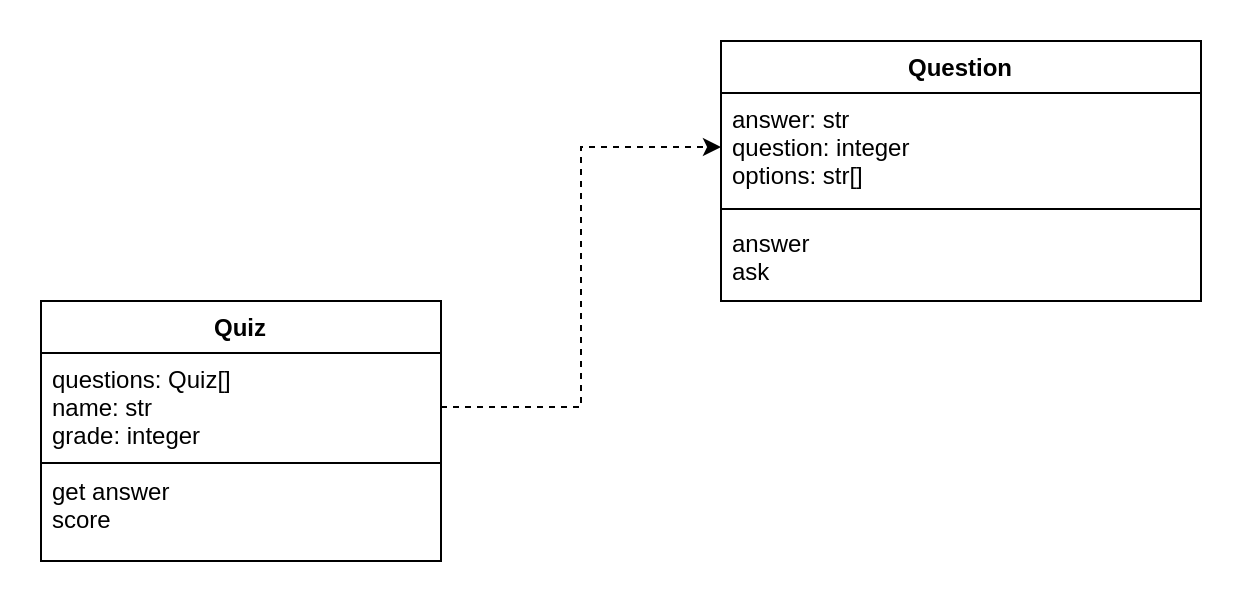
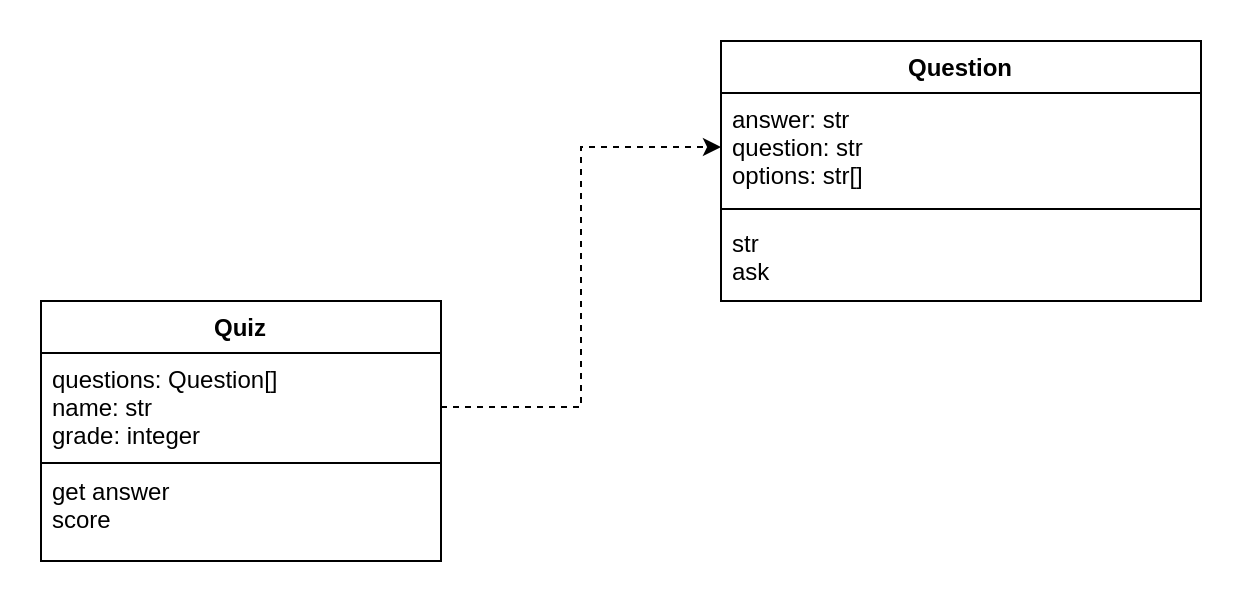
(800, 120) -> (800, 120)
(772, 244) -> (752, 244)
(154, 380) -> (181, 380)
